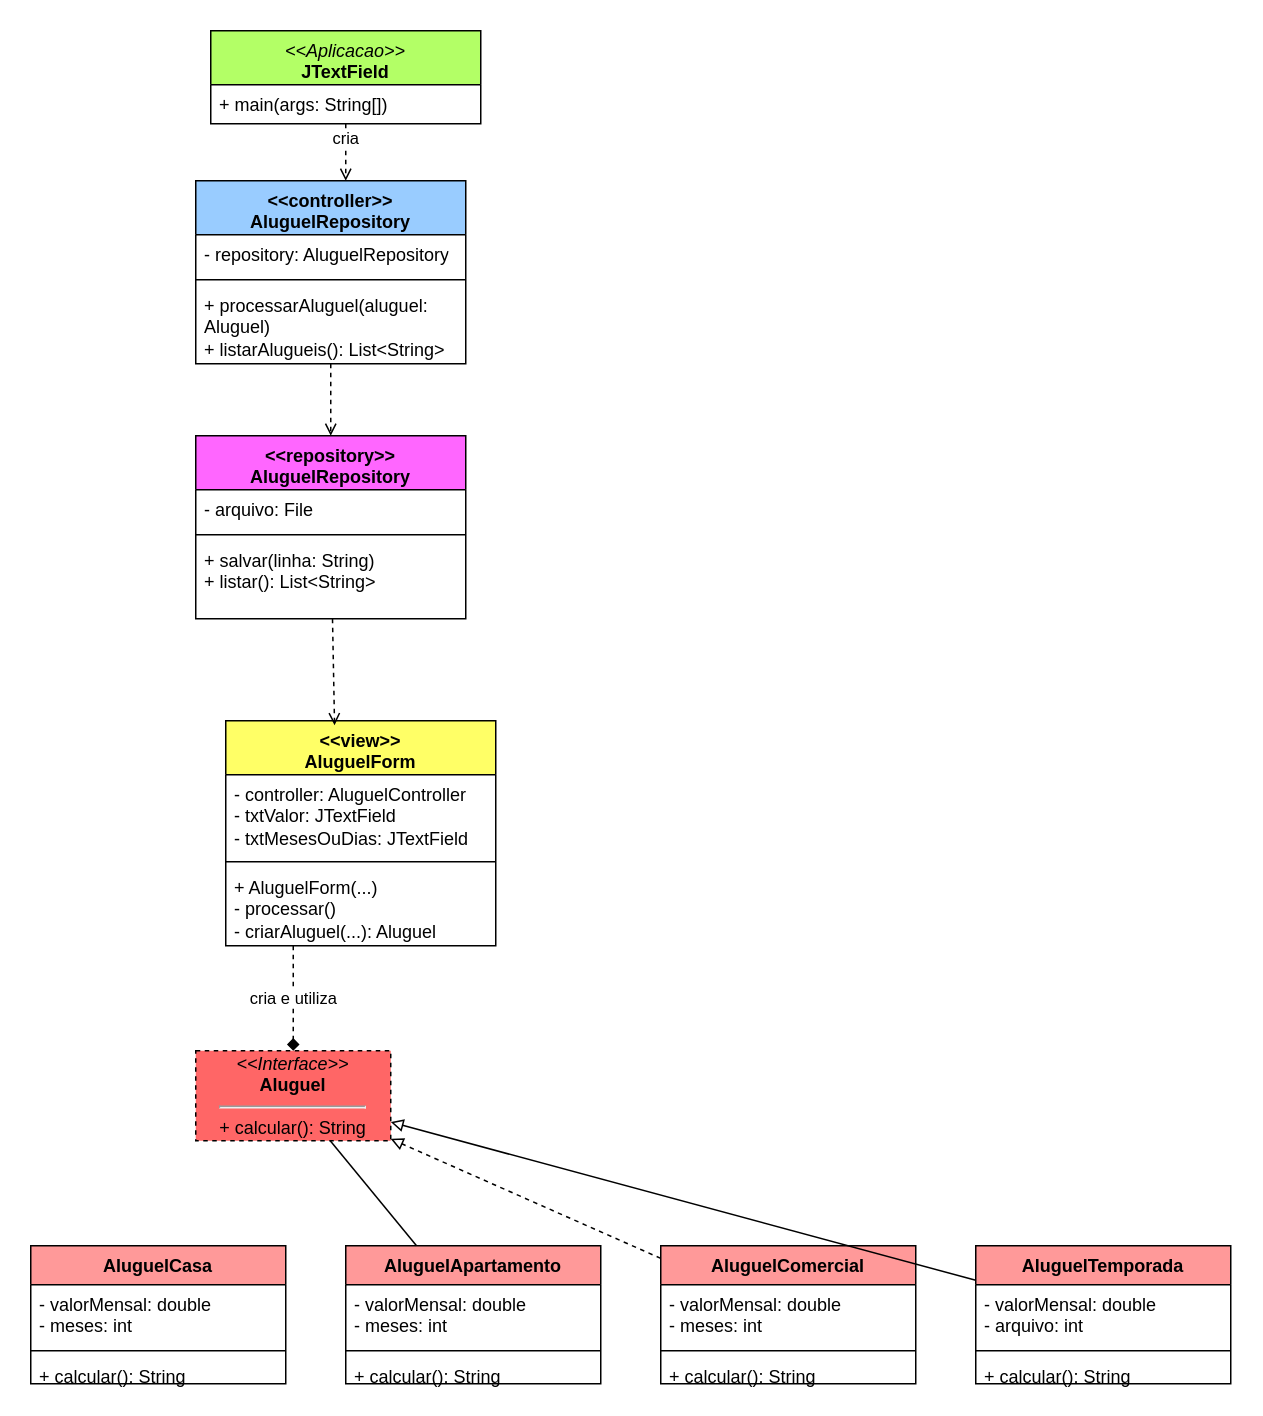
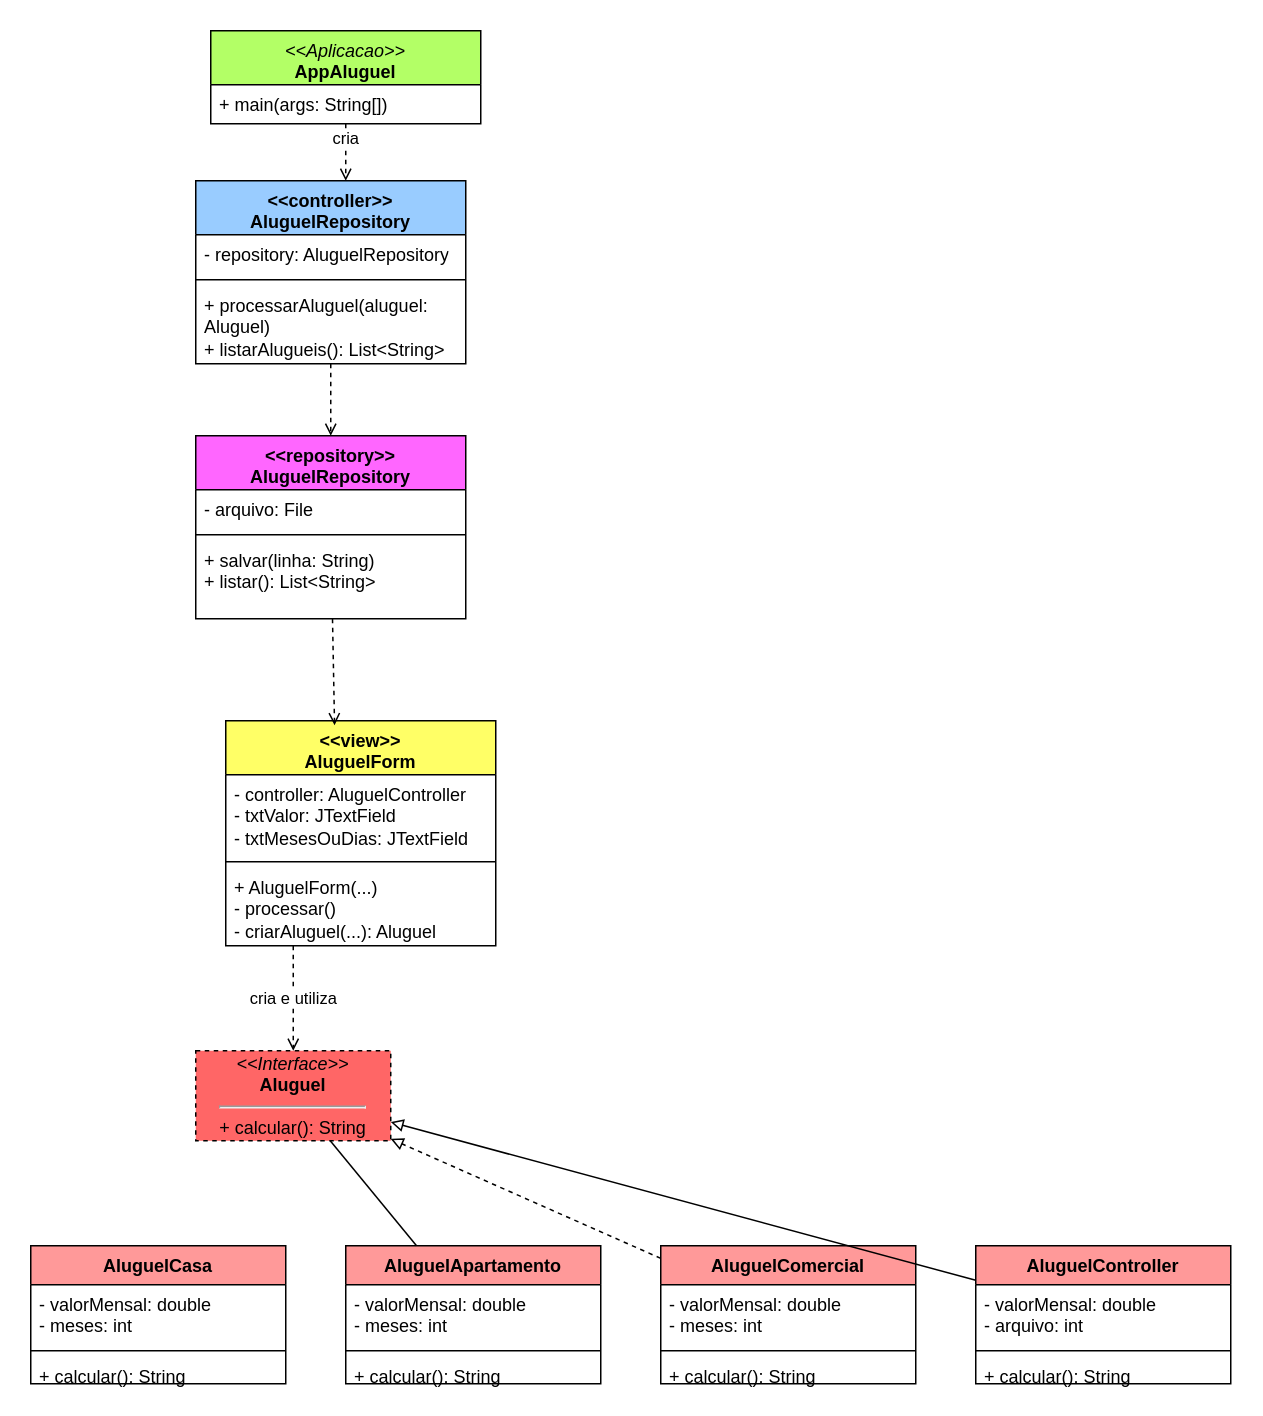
(346, 63) -> (346, 63)
(293, 1038) -> (293, 1042)
(1103, 1267) -> (1103, 1267)
